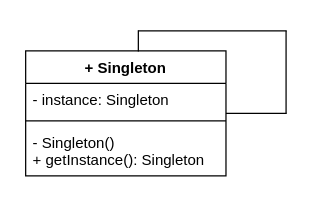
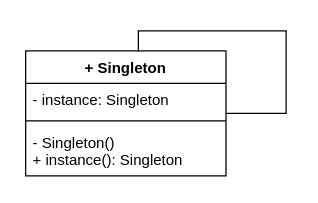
(127, 161) -> (118, 152)
